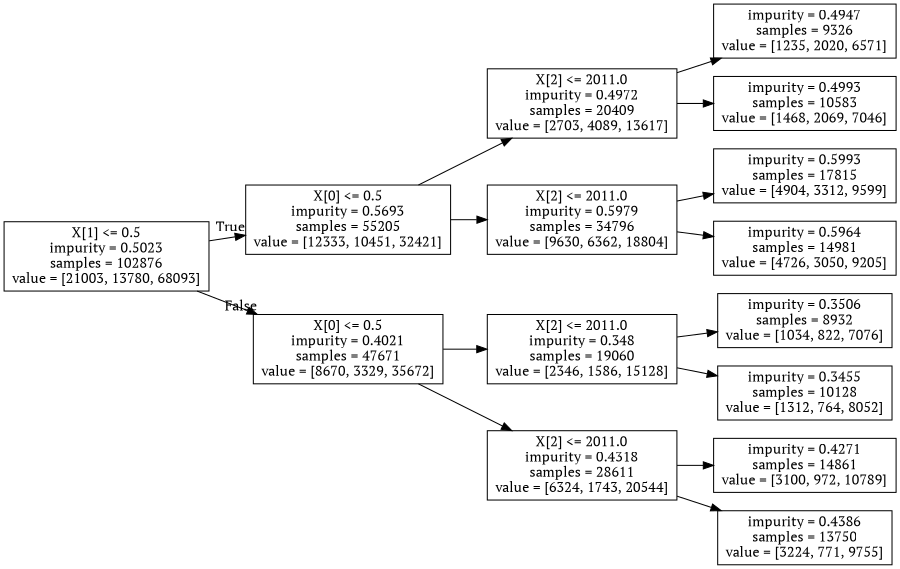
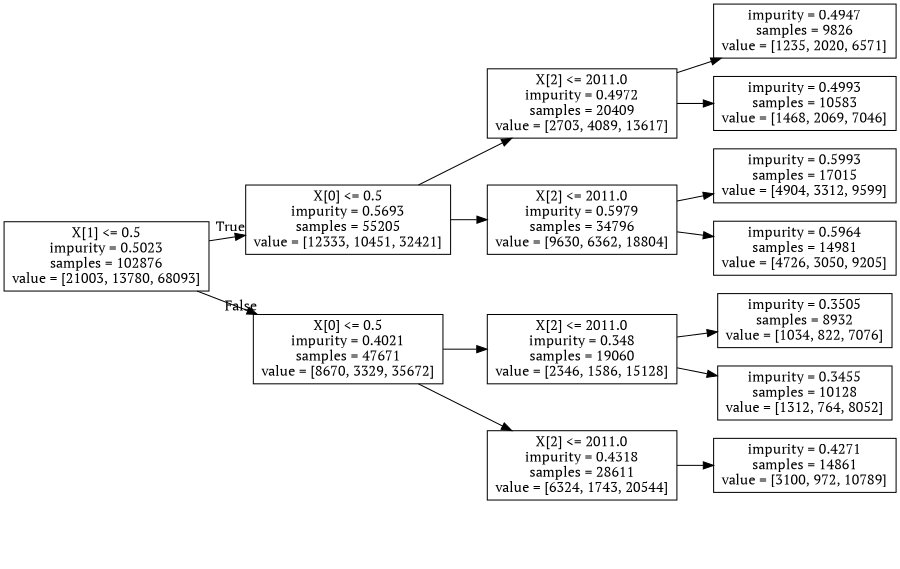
(805, 31) -> (805, 31)
(805, 176) -> (805, 176)
(805, 321) -> (805, 321)
(805, 538) -> none
